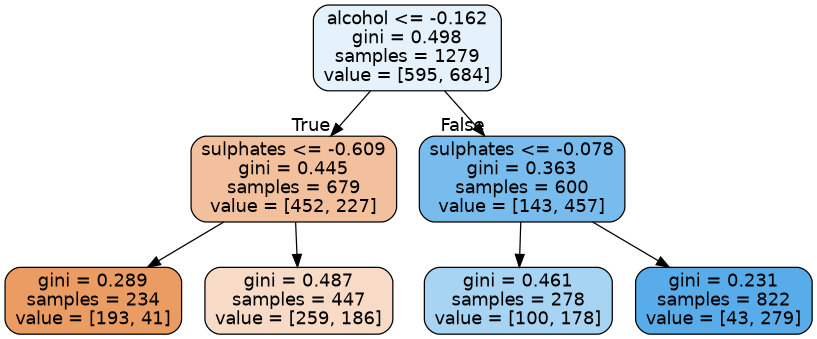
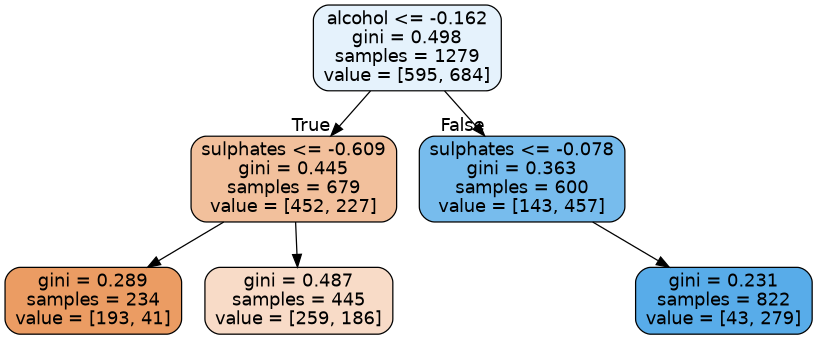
(299, 301) -> (299, 301)
(518, 301) -> none
